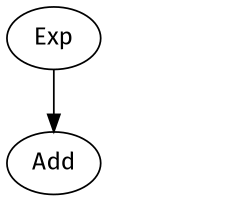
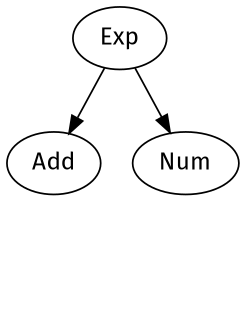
none -> (186, 163)
